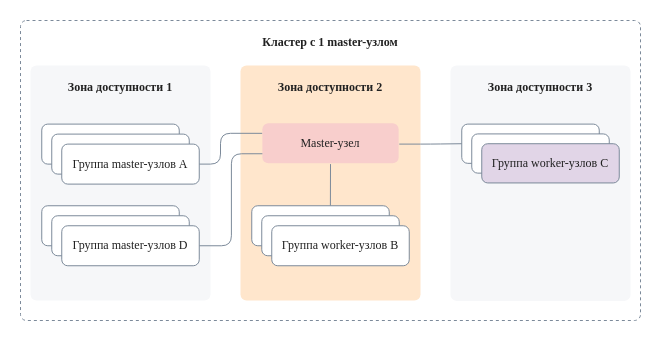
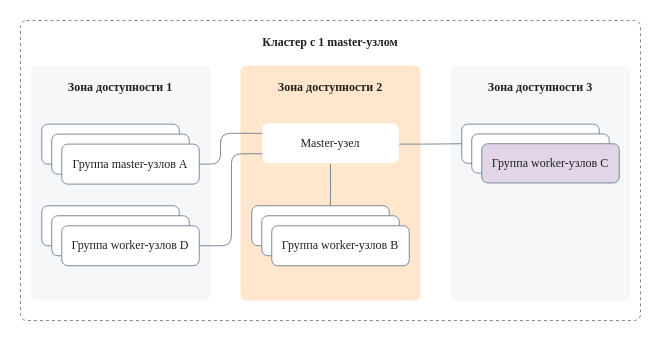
(331, 143) -> (331, 143)
(131, 246) -> (131, 246)
